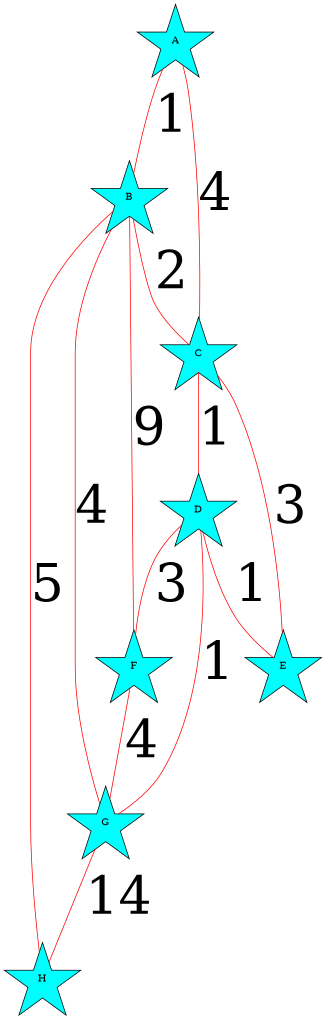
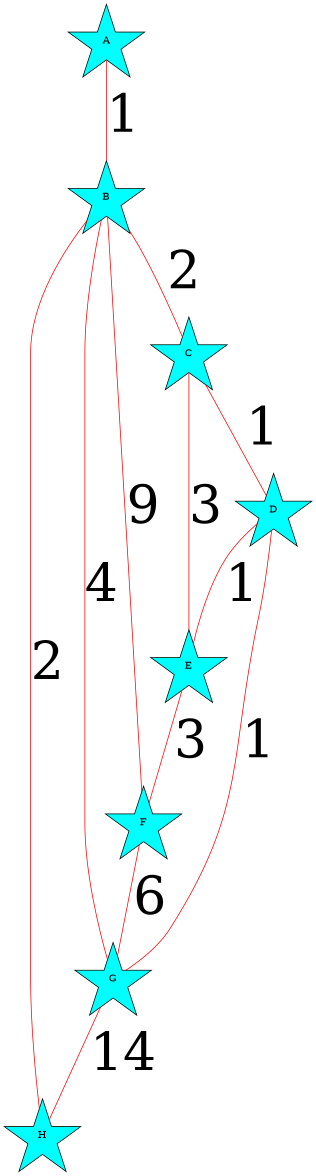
(198, 192) -> none
(148, 575) -> (166, 747)
(47, 588) -> (47, 666)
(142, 744) -> (150, 901)
